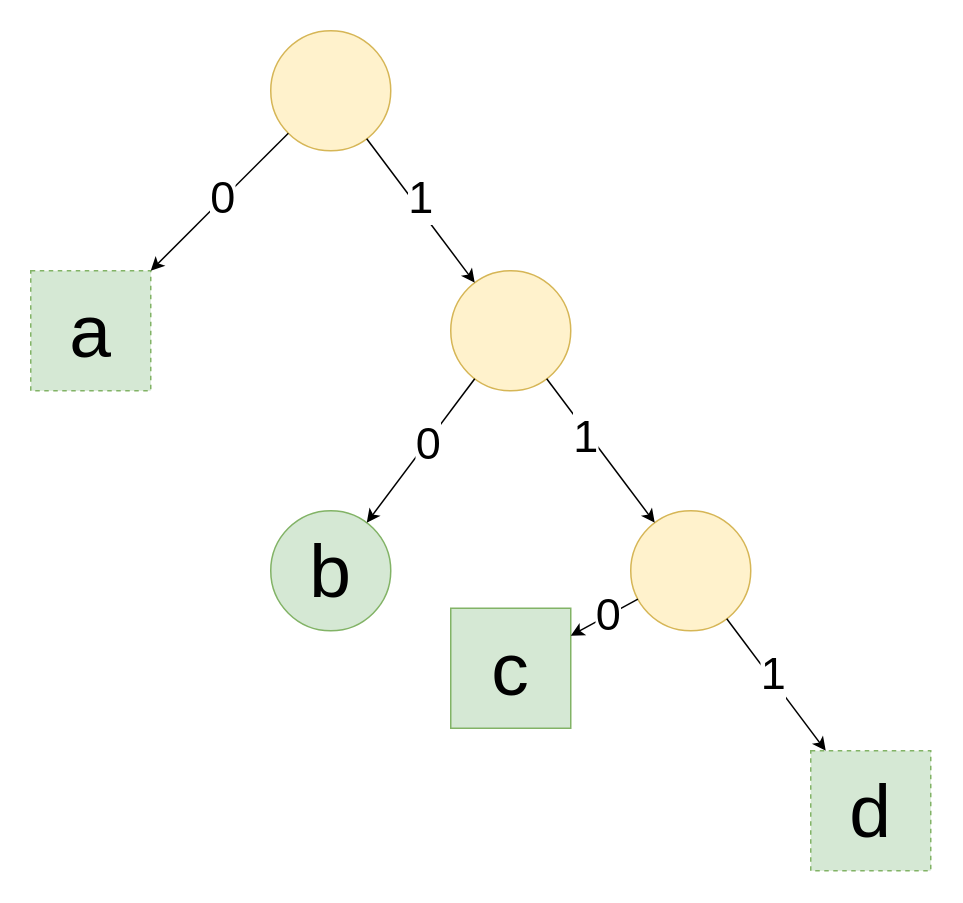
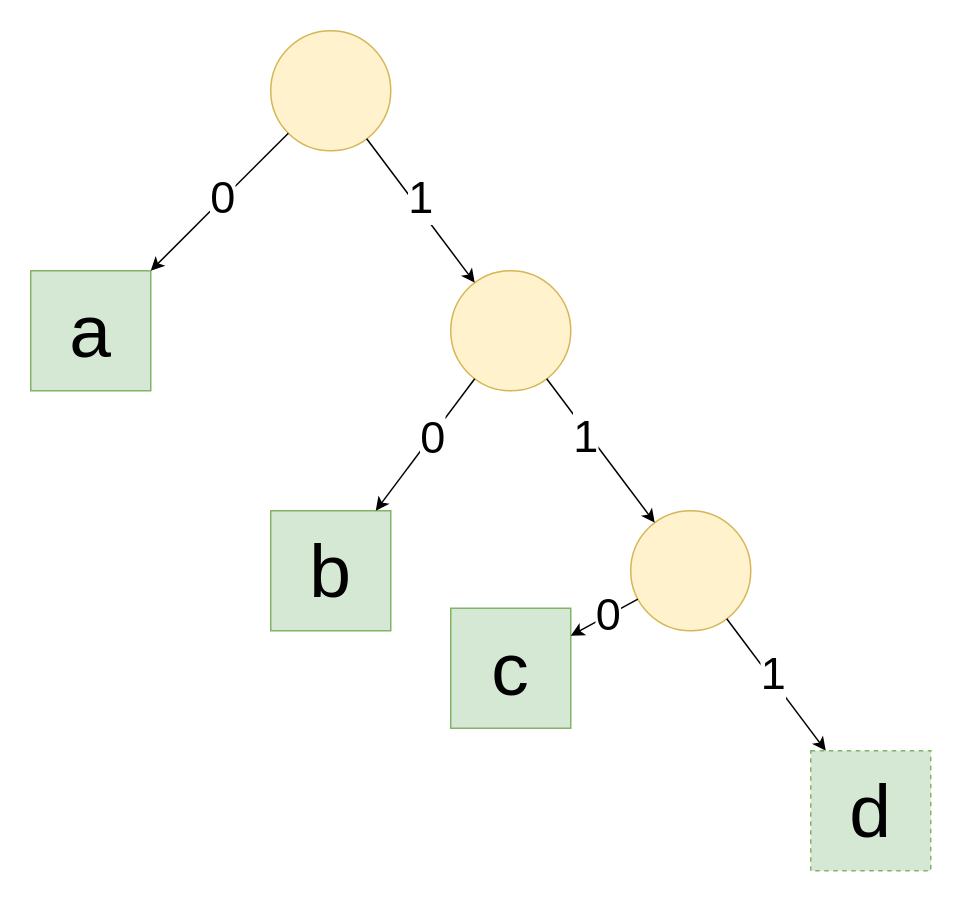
(91, 331) -> (91, 331)
(331, 571) -> (331, 571)
